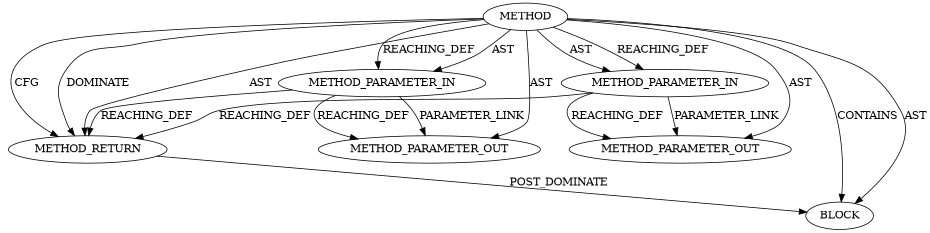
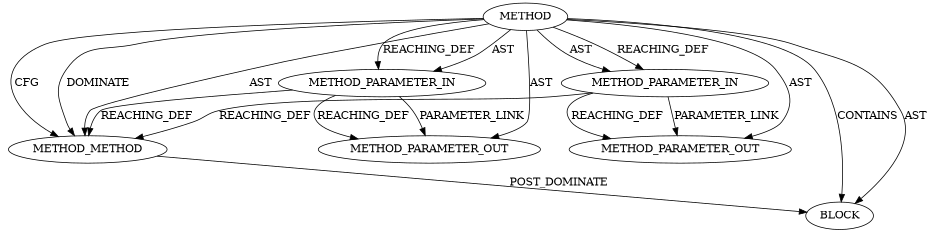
(88, 149) -> (88, 149)
